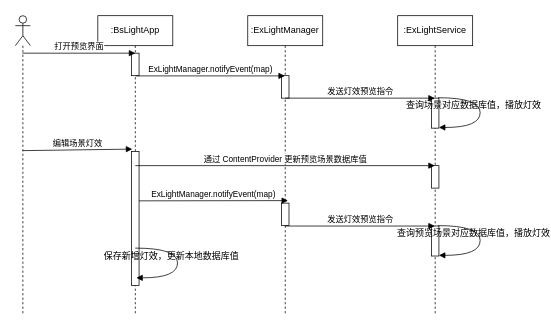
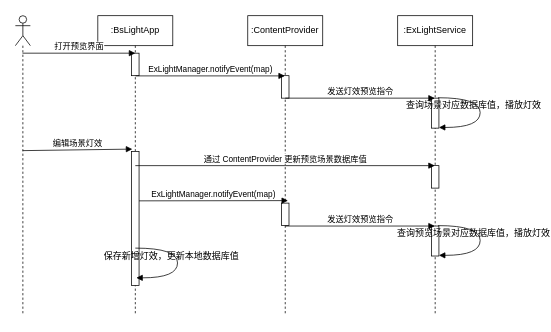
(285, 30) -> (285, 30)
